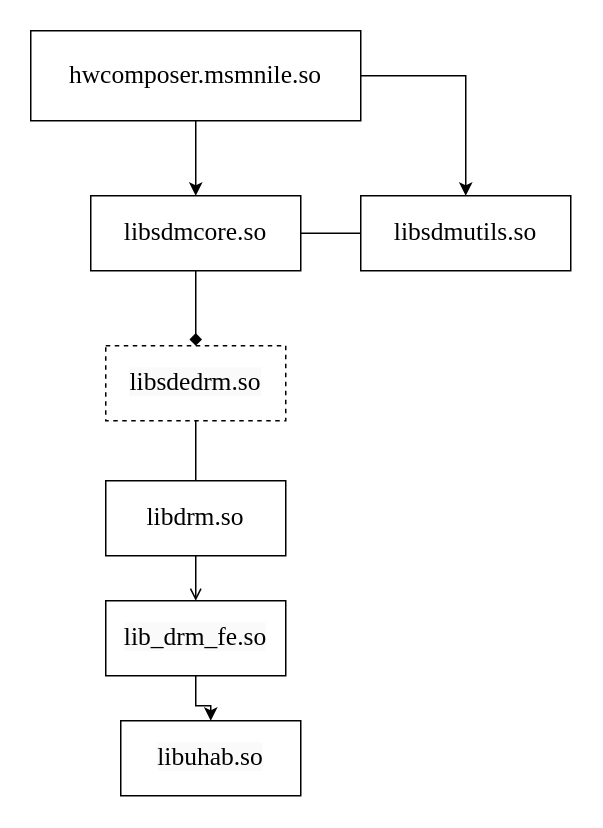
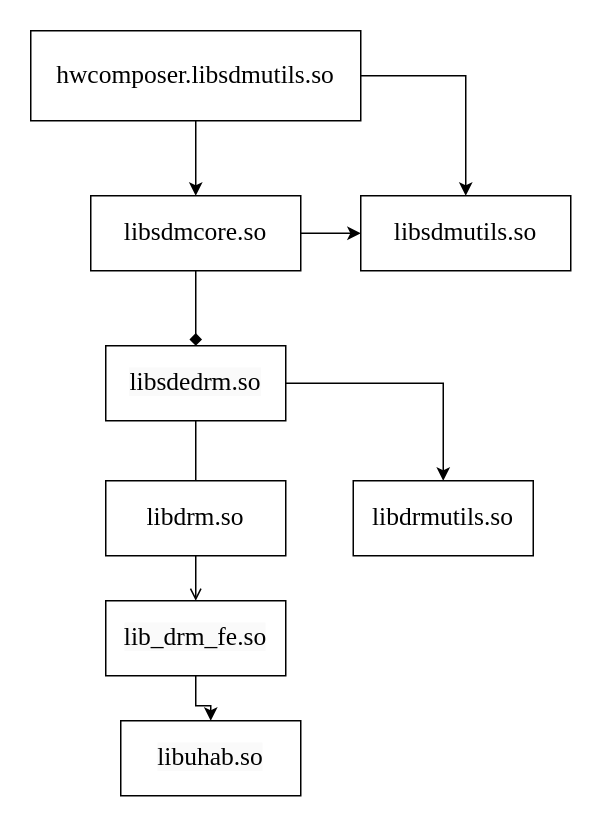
(196, 76) -> (196, 76)
(353, 233) -> (349, 233)
(196, 383) -> (196, 383)
none -> (408, 383)
none -> (443, 518)
